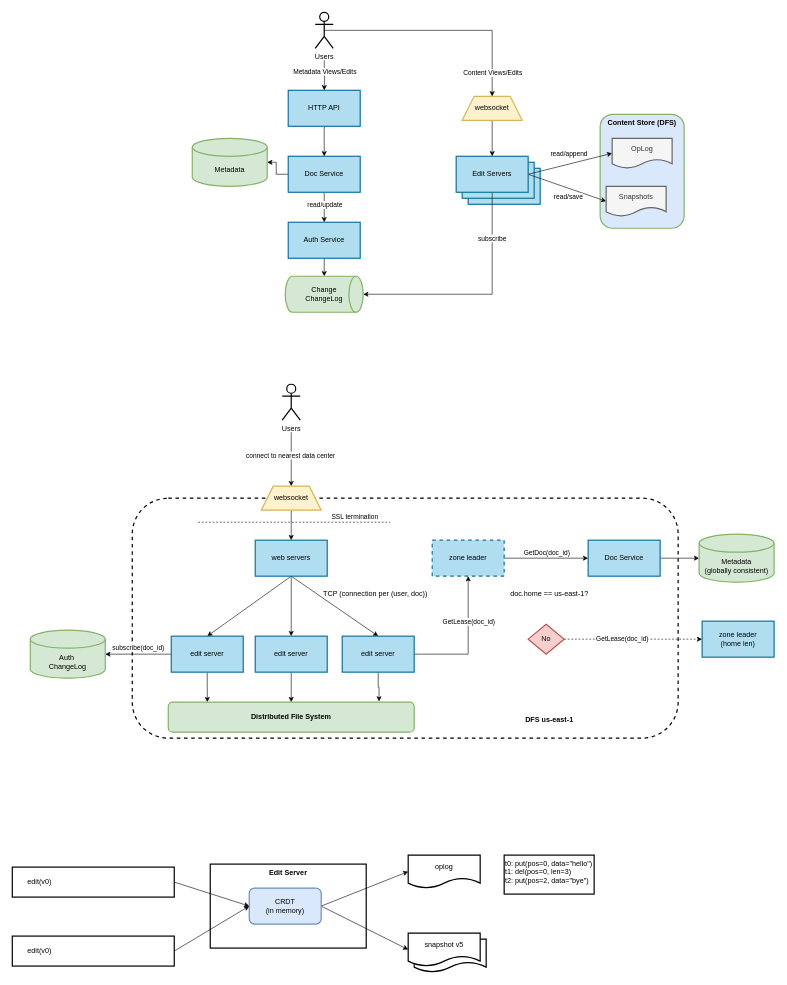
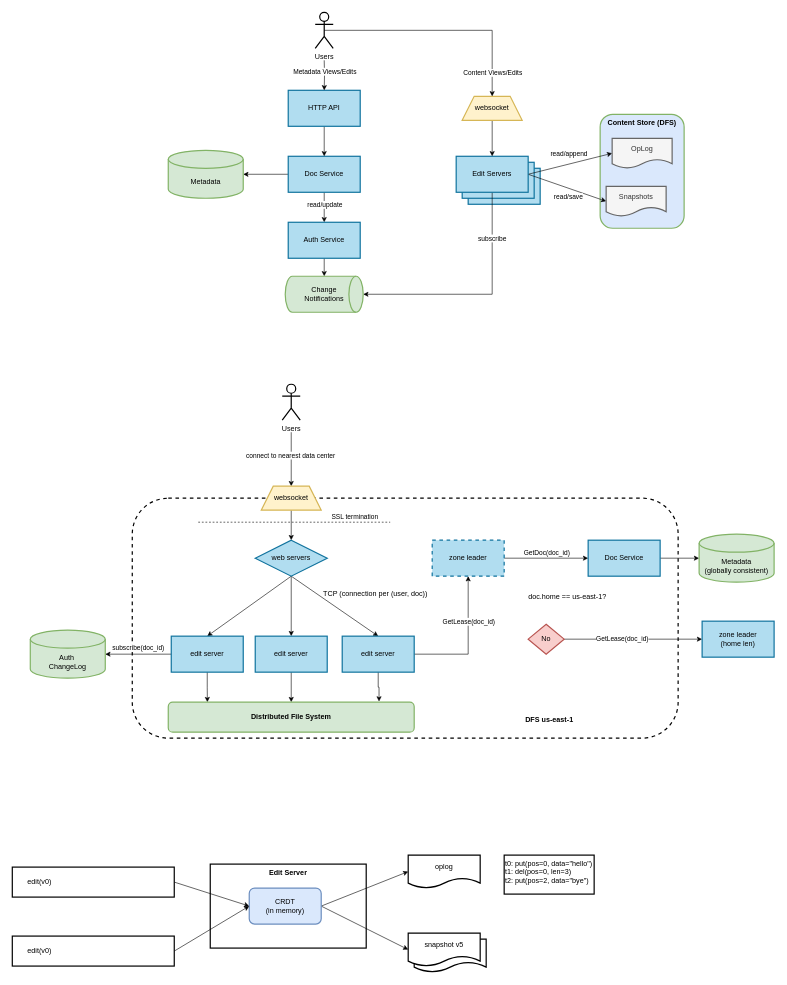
(230, 162) -> (206, 174)
(324, 294) -> (324, 294)
(291, 558) -> (291, 558)
(549, 594) -> (567, 597)
(672, 639) -> (672, 639)
